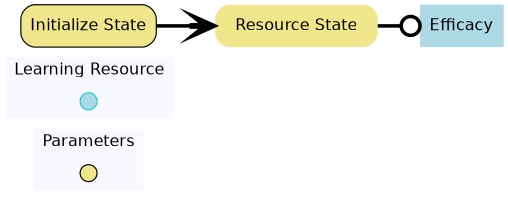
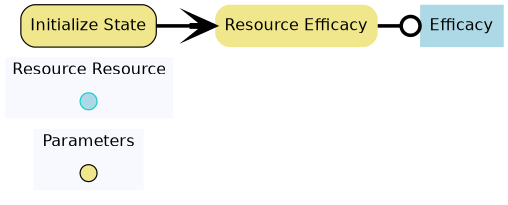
(296, 26) -> (296, 26)
(90, 70) -> (90, 70)
